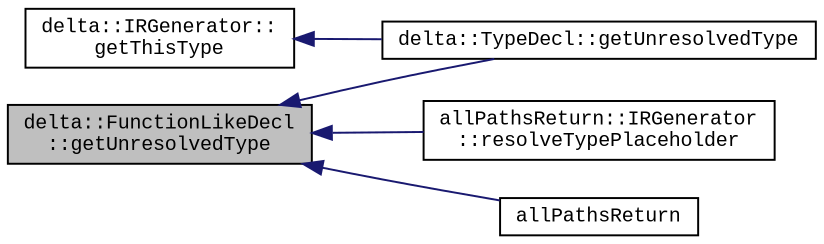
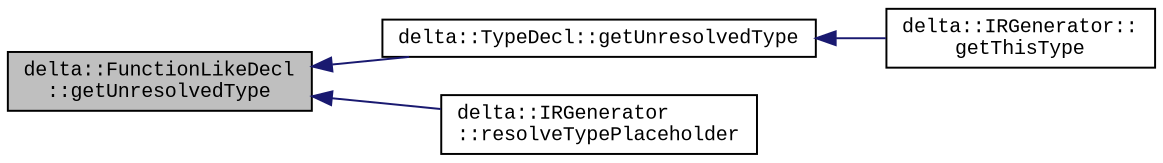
(348, 39) -> (861, 38)
(599, 130) -> (599, 125)
(599, 217) -> none
